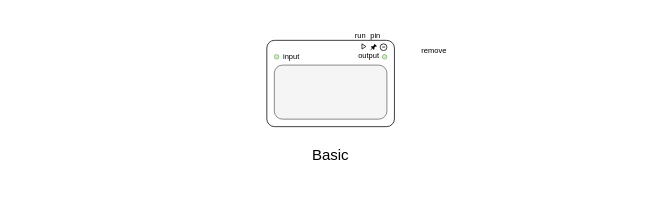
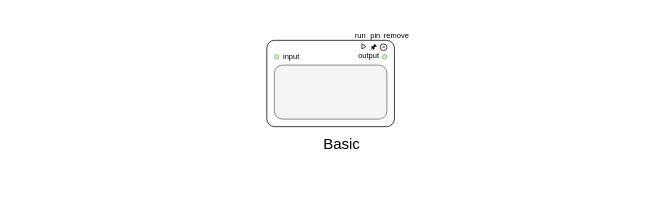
(434, 47) -> (396, 32)
(330, 154) -> (342, 143)
